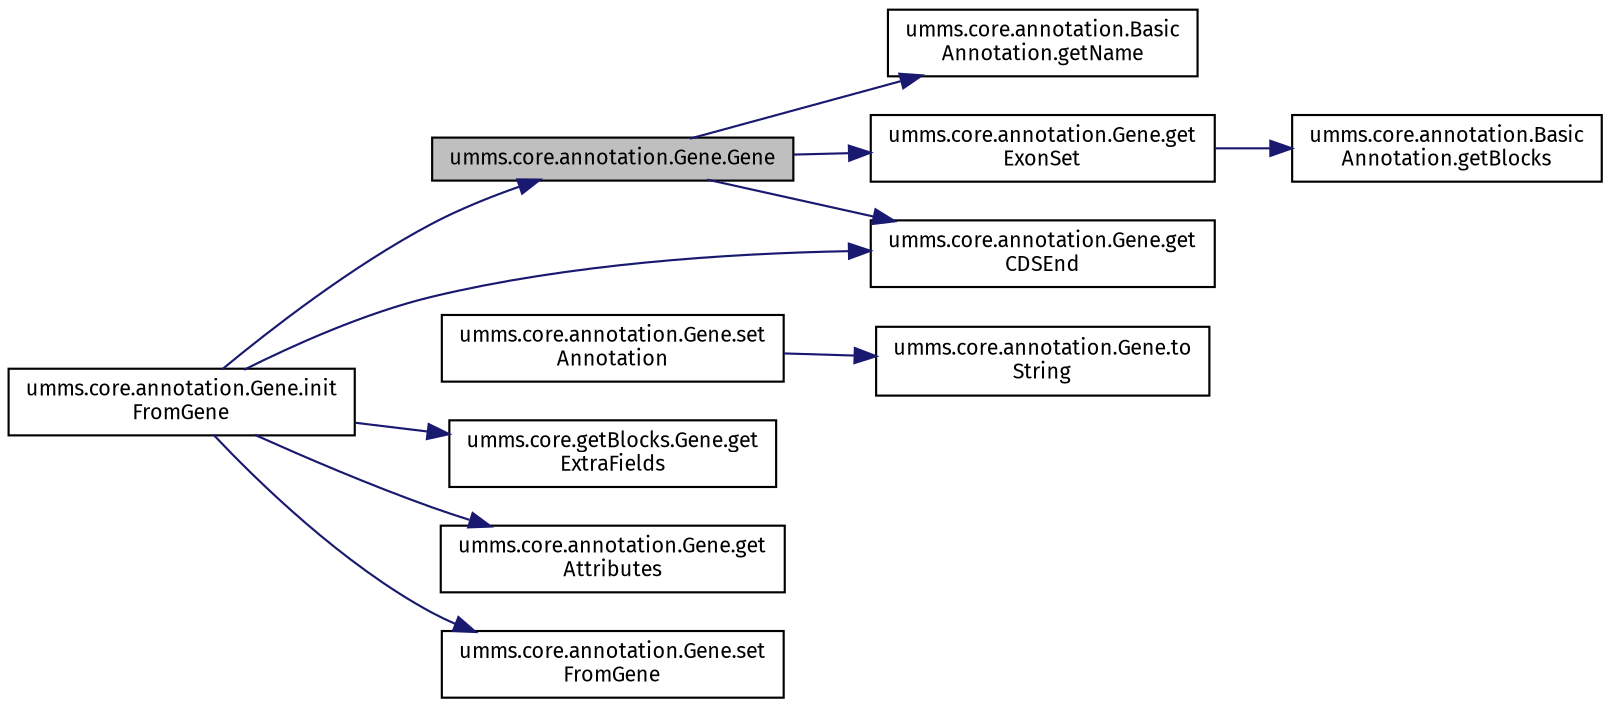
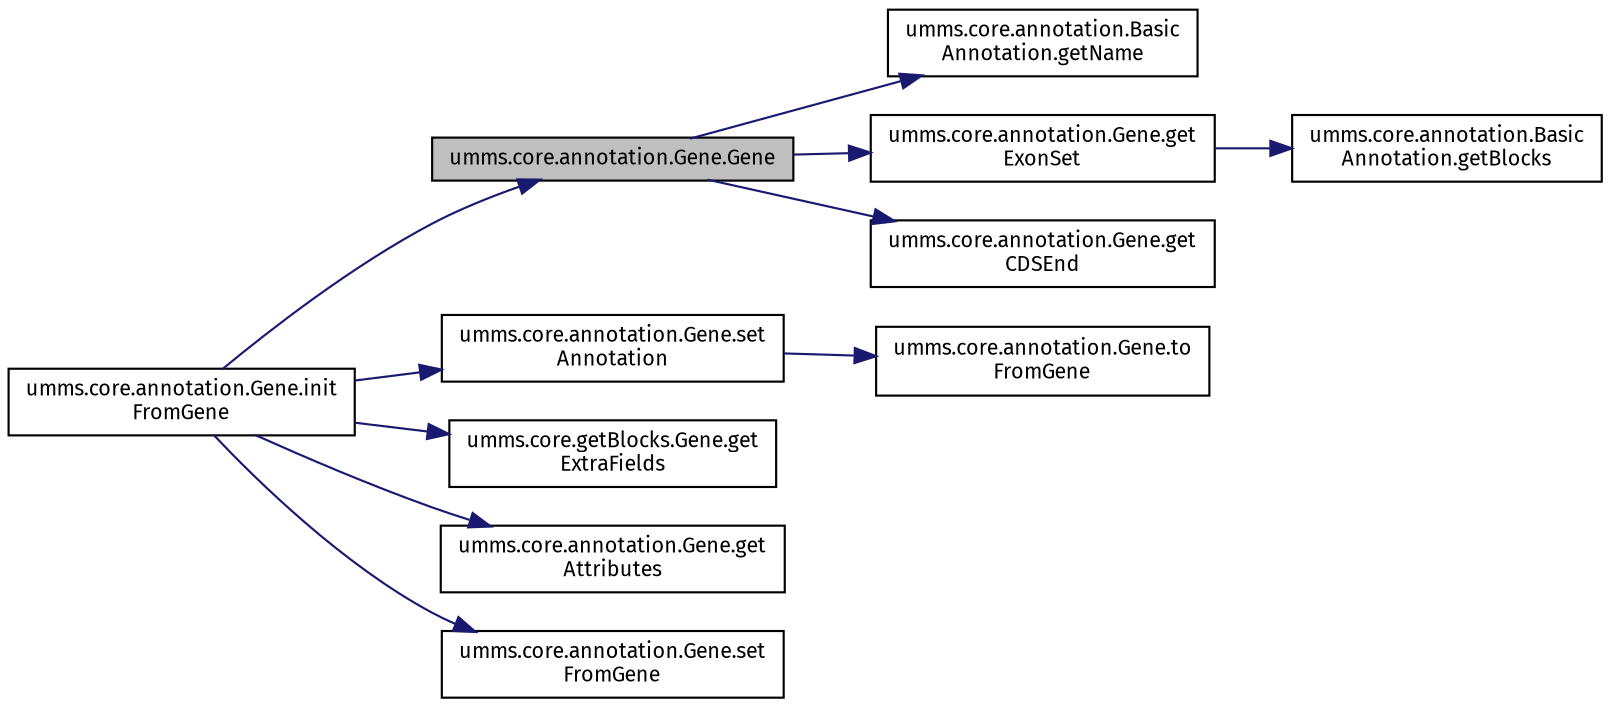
(539, 276) -> (387, 376)
(1043, 361) -> (1043, 361)
